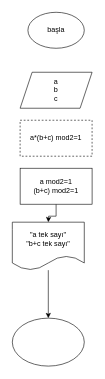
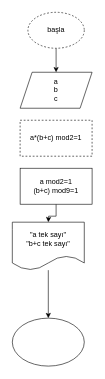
(56, 30) -> (56, 30)
none -> (56, 66)
(56, 186) -> (56, 186)
